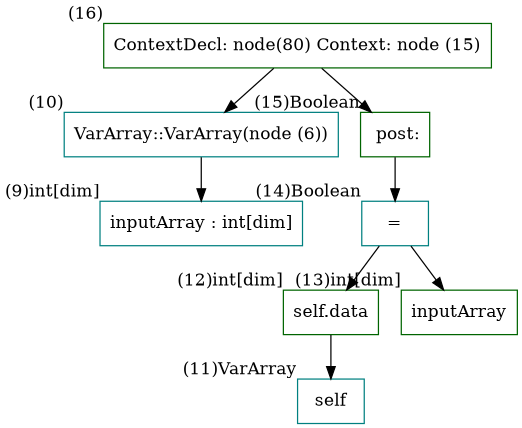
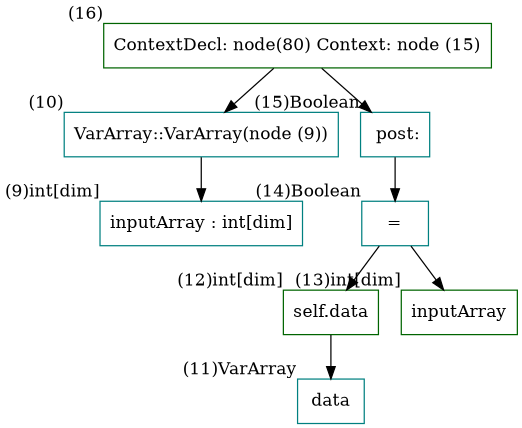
(201, 135) -> (201, 135)
(395, 135) -> (395, 135)
(331, 401) -> (331, 401)
